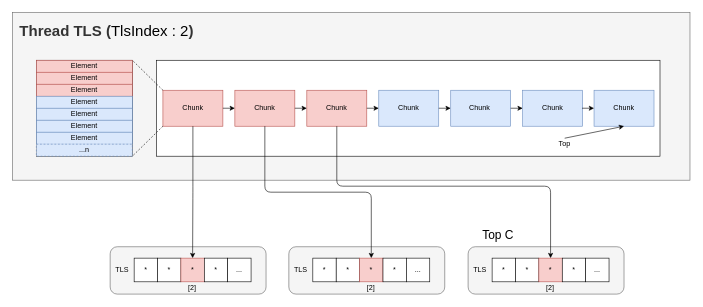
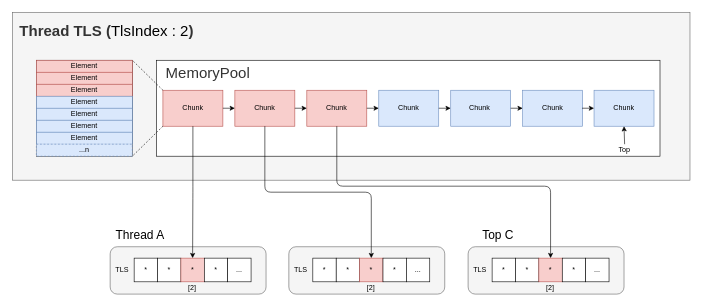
none -> (212, 72)
(565, 144) -> (625, 150)
none -> (140, 234)
